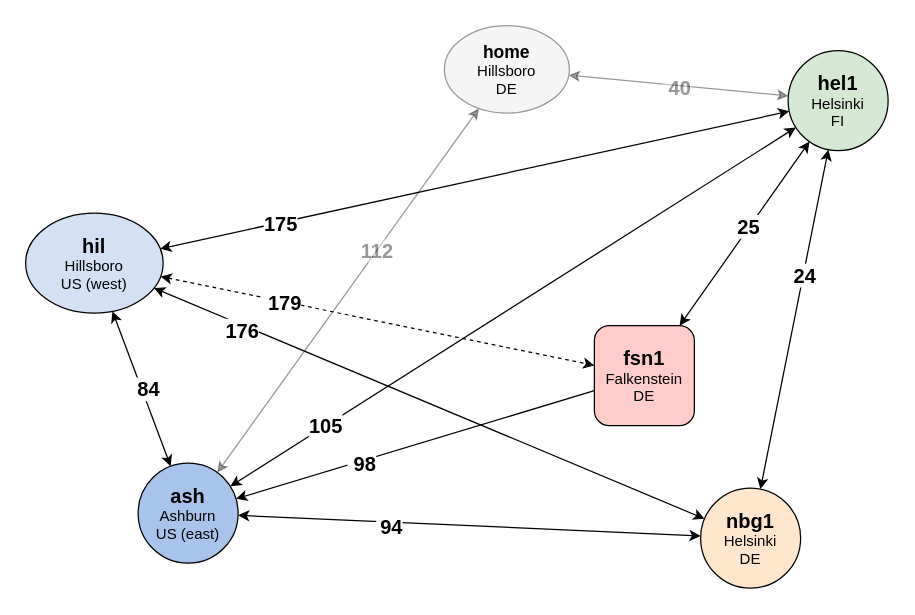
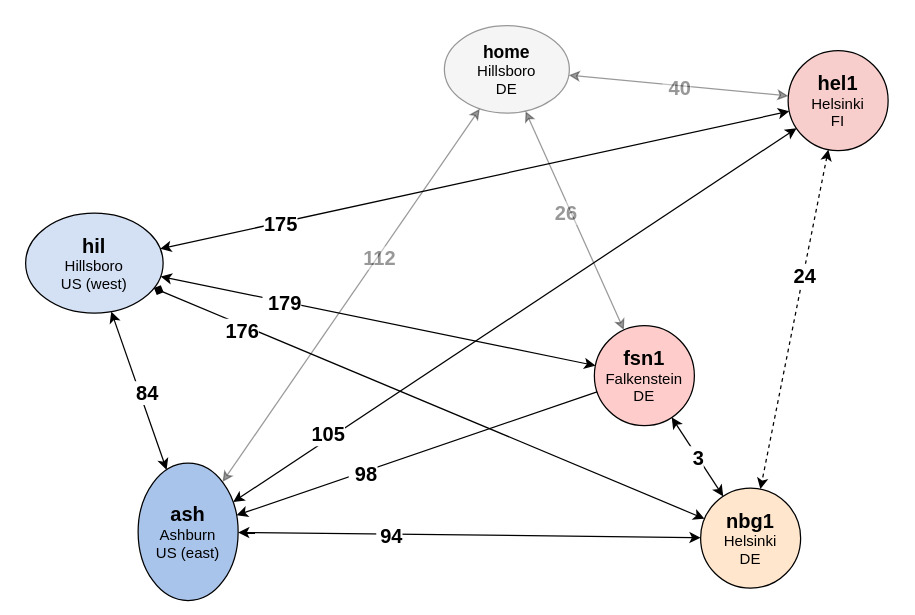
(838, 101) -> (838, 101)
none -> (571, 212)
(745, 233) -> none
(162, 292) -> (163, 292)
(444, 335) -> (445, 335)
(644, 376) -> (644, 376)
(782, 383) -> (782, 383)
none -> (697, 457)
(188, 513) -> (188, 532)
